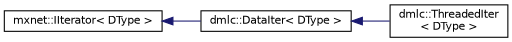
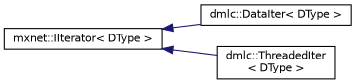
(376, 21) -> (195, 53)
